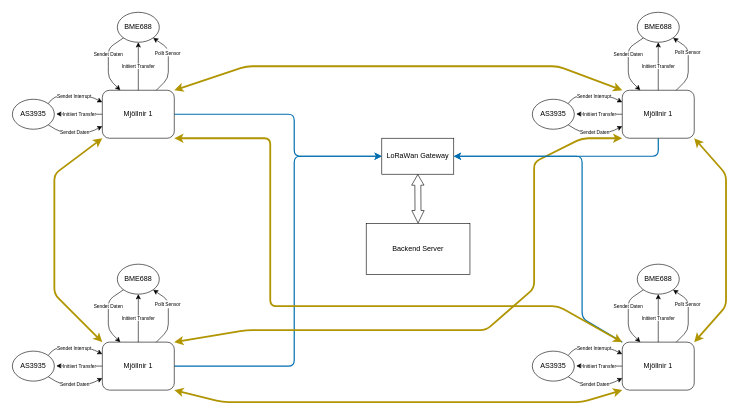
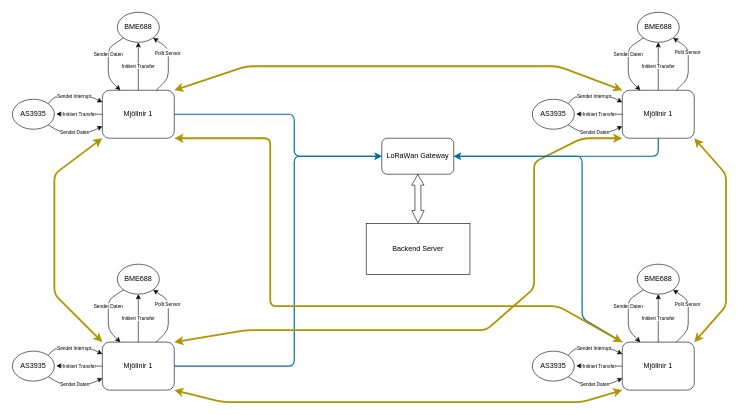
(418, 156) -> (418, 156)
